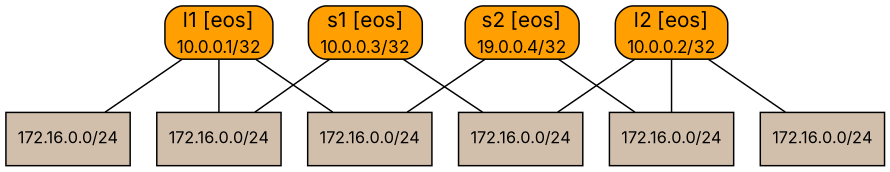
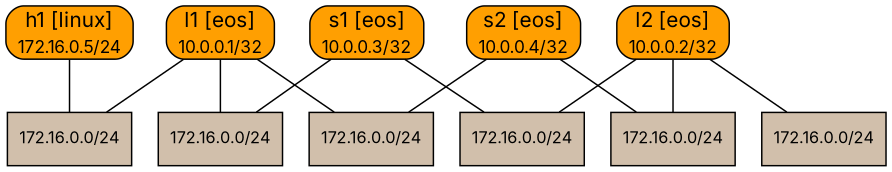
none -> (70, 33)
(522, 41) -> (524, 41)
